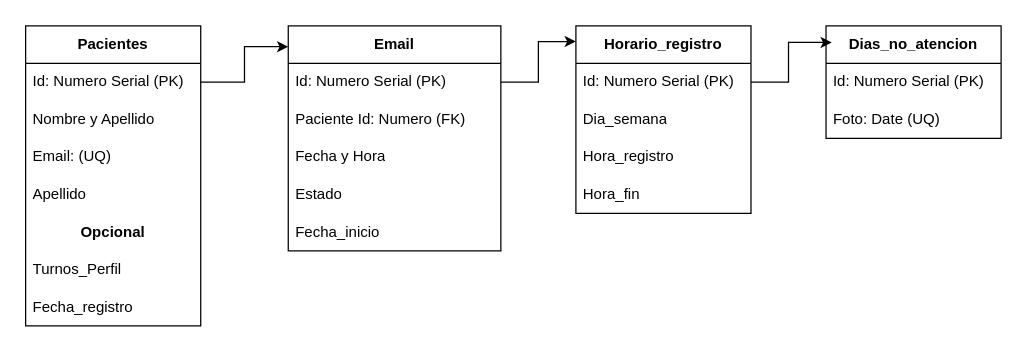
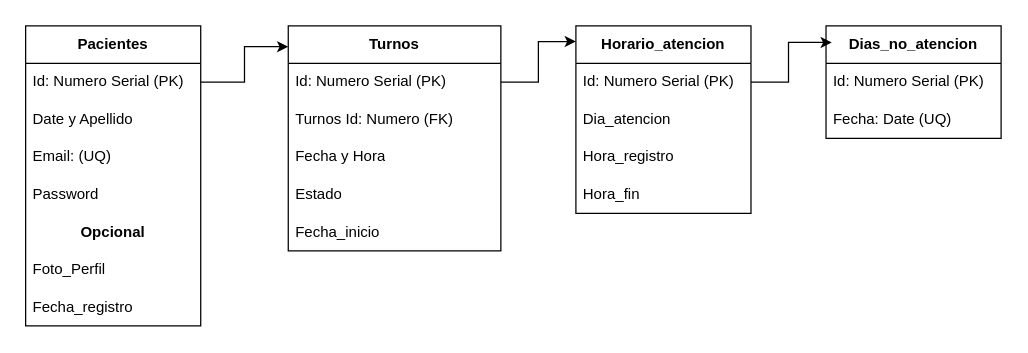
(394, 44) -> (394, 44)
(663, 44) -> (663, 44)
(95, 119) -> (86, 119)
(387, 119) -> (380, 119)
(623, 119) -> (630, 119)
(890, 119) -> (894, 119)
(61, 194) -> (67, 194)
(84, 269) -> (75, 269)
